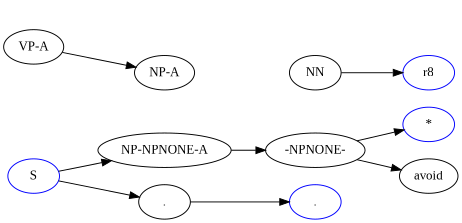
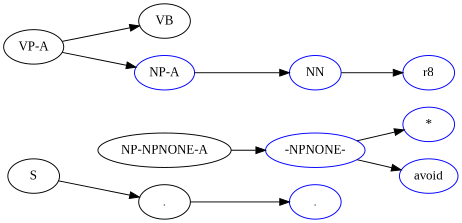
none -> (165, 21)
(165, 73) -> (165, 73)
none -> (237, 73)
(315, 73) -> (315, 73)
(315, 150) -> (315, 150)
(80, 167) -> none
(34, 176) -> (34, 176)
(429, 176) -> (429, 176)
